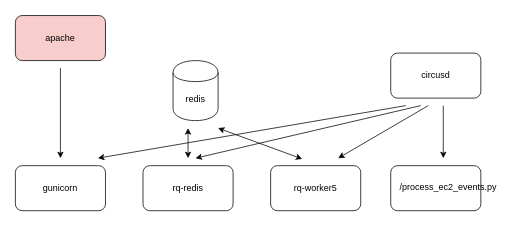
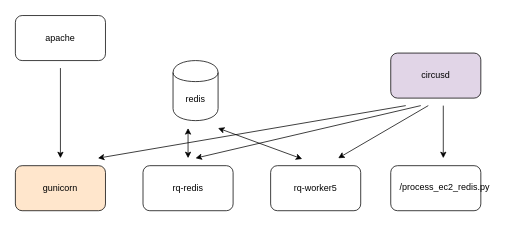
(60, 38) -> (60, 38)
(435, 75) -> (435, 75)
(454, 187) -> (450, 187)
(60, 188) -> (60, 188)
